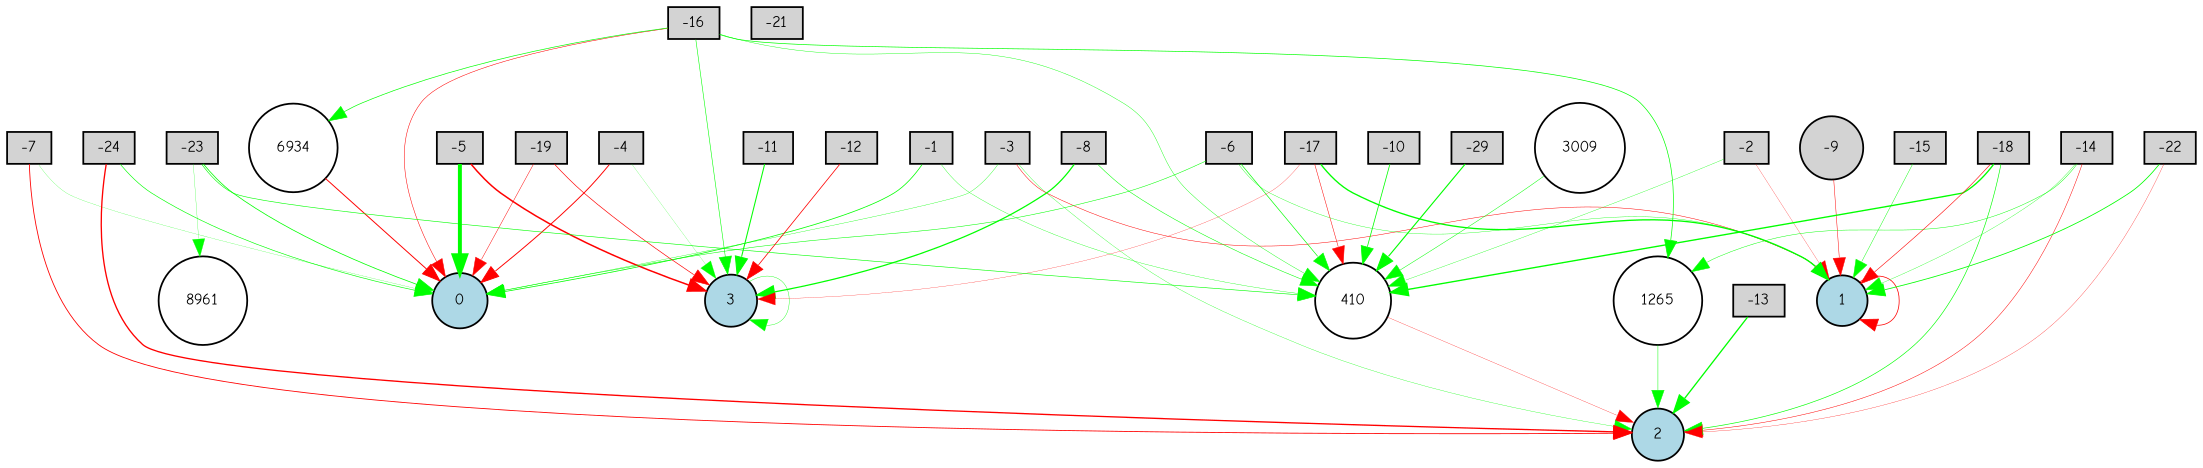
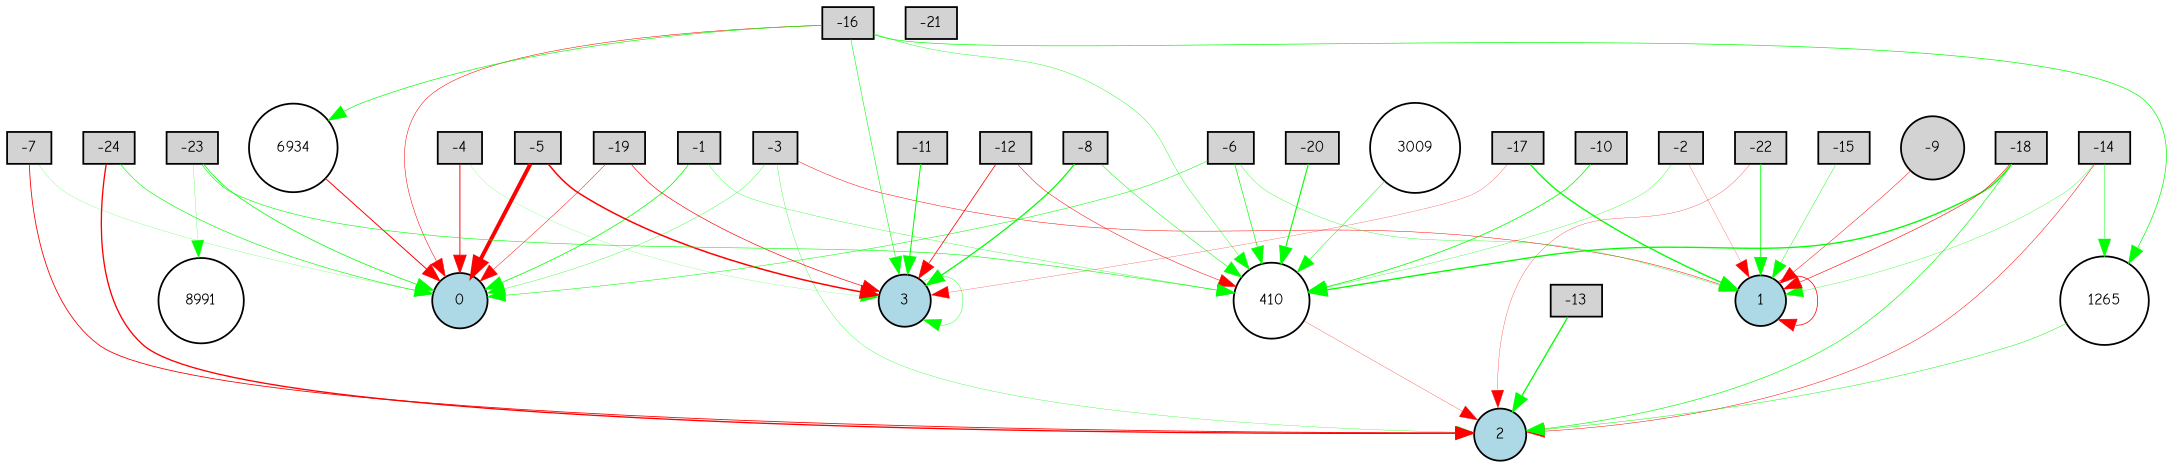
(1477, 148) -> (1312, 148)
(1326, 203) -> (1128, 240)
(460, 210) -> (505, 212)
(203, 301) -> (201, 301)
